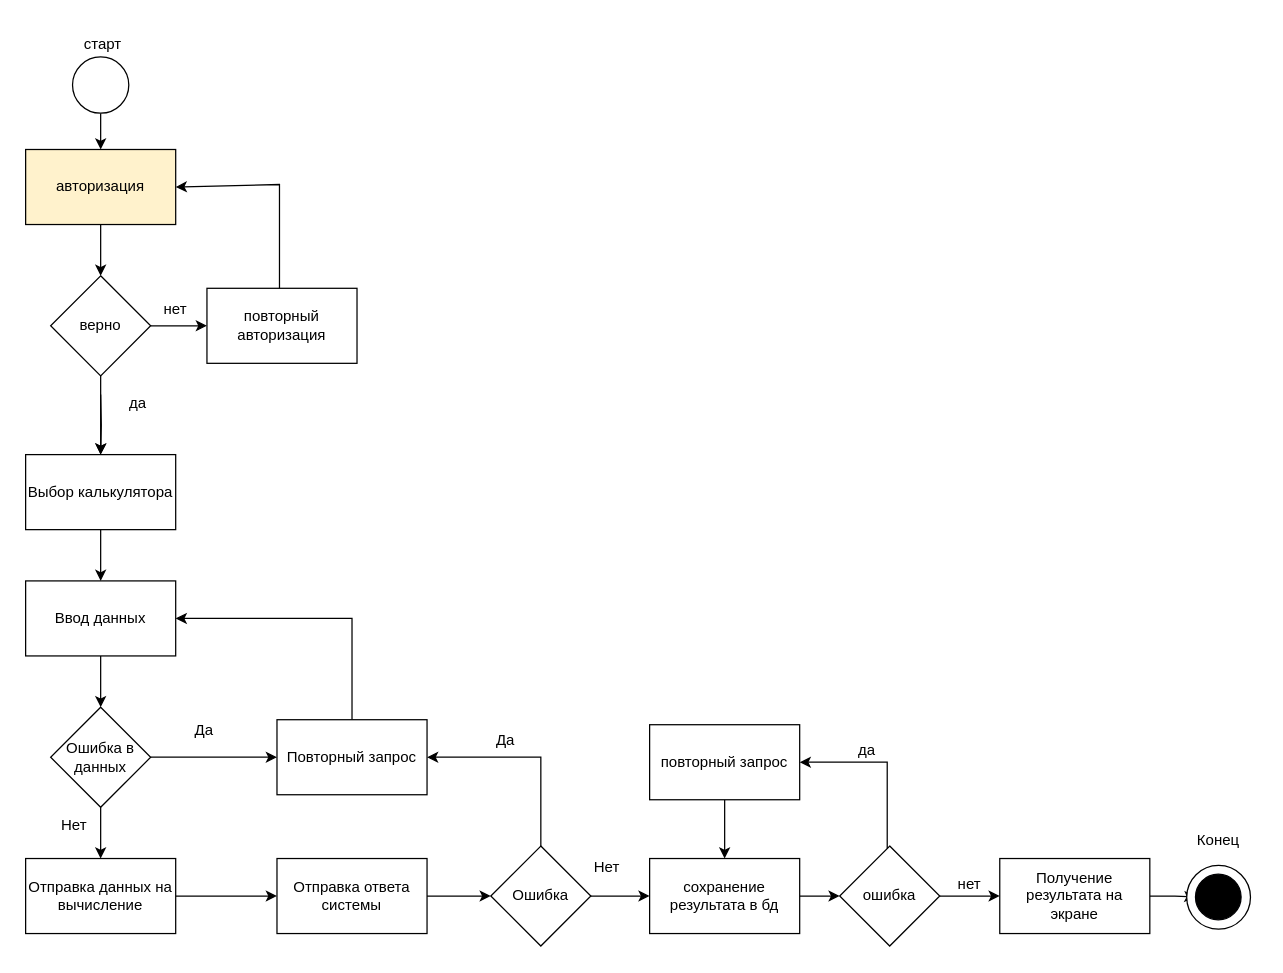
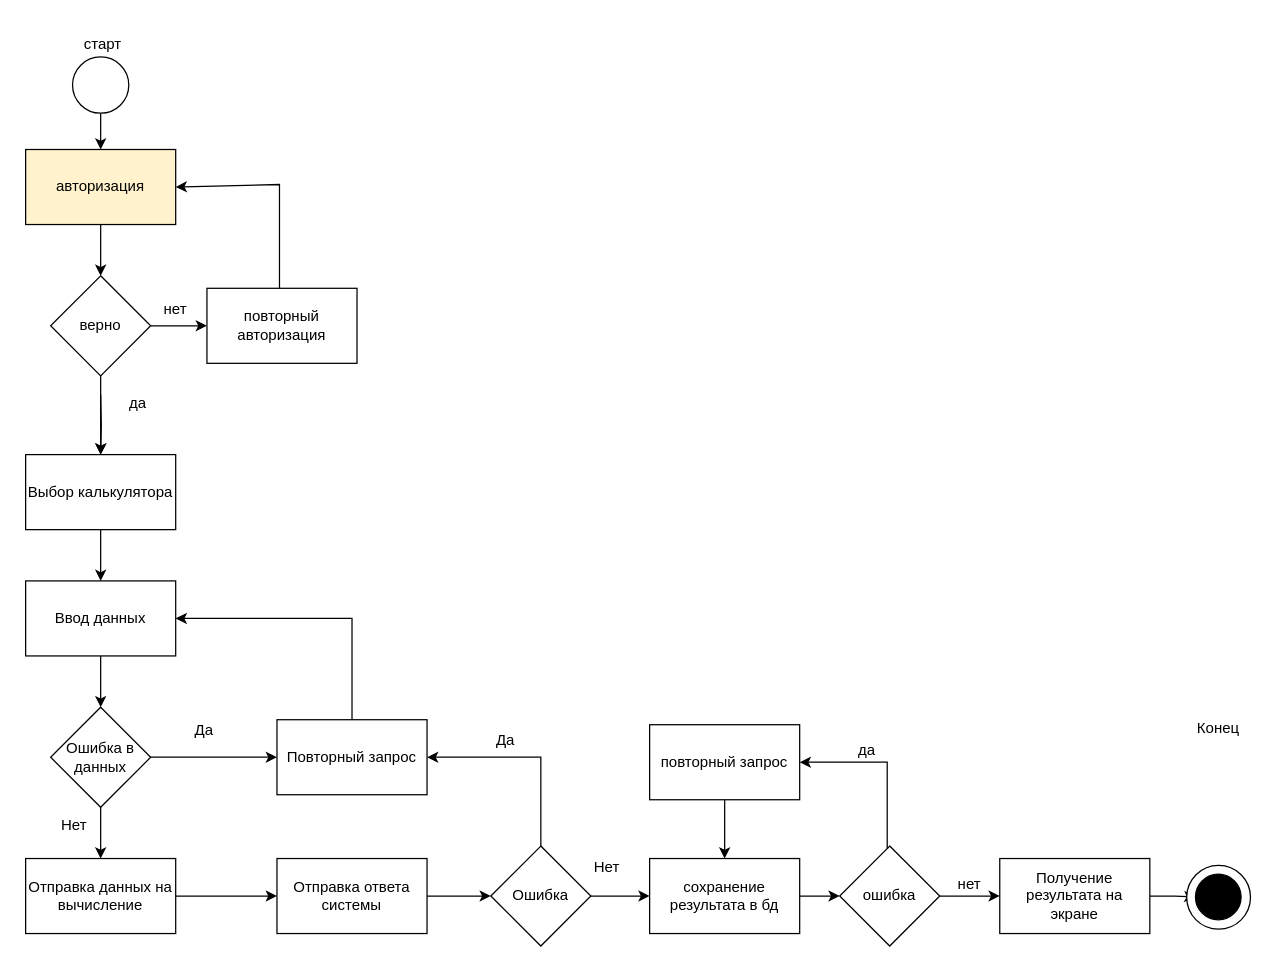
(1218, 841) -> (1218, 728)
